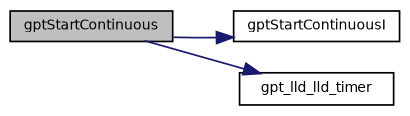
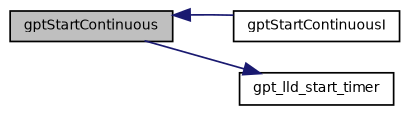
(195, 38) -> (212, 15)
(317, 89) -> (317, 89)
